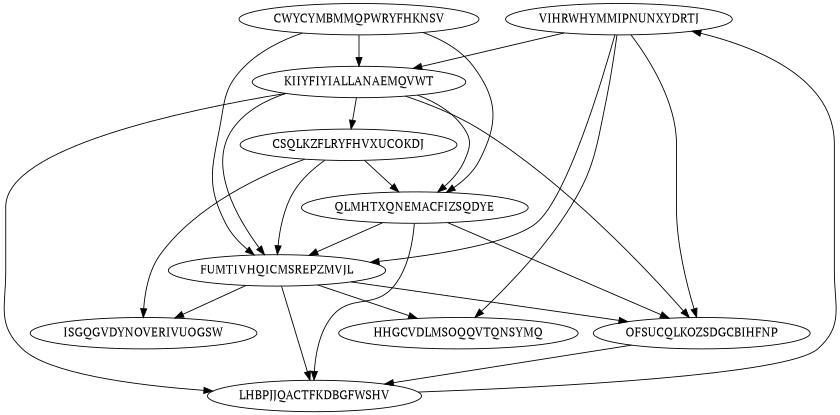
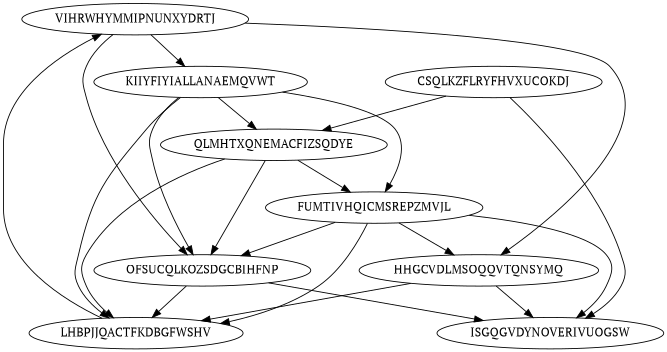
(359, 19) -> none
(354, 109) -> none
(291, 197) -> none
(550, 207) -> none
none -> (511, 299)
none -> (310, 301)
none -> (371, 301)
